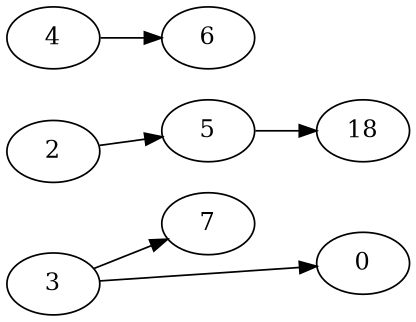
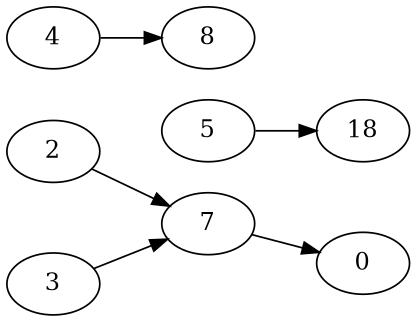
(208, 38) -> (208, 38)
(122, 142) -> (123, 184)
(199, 274) -> (277, 241)
